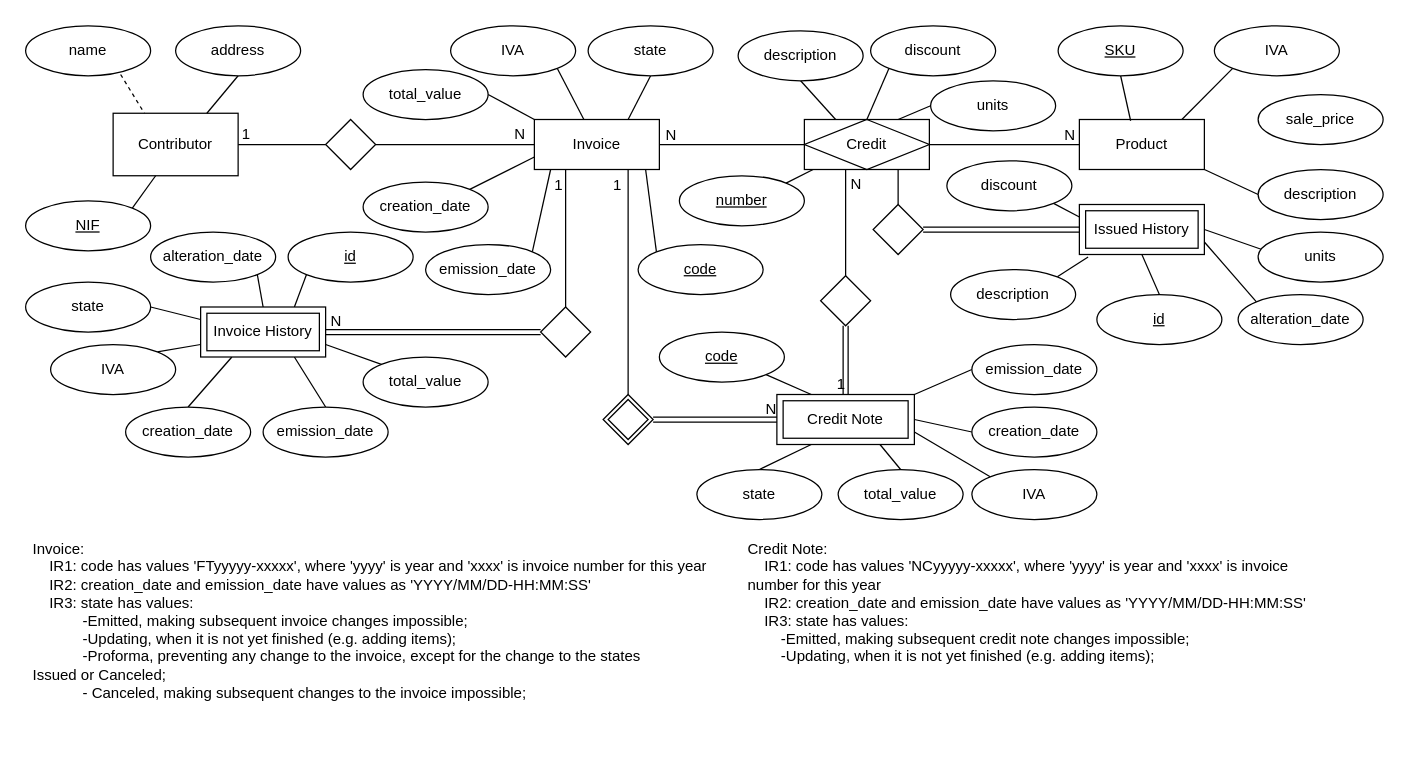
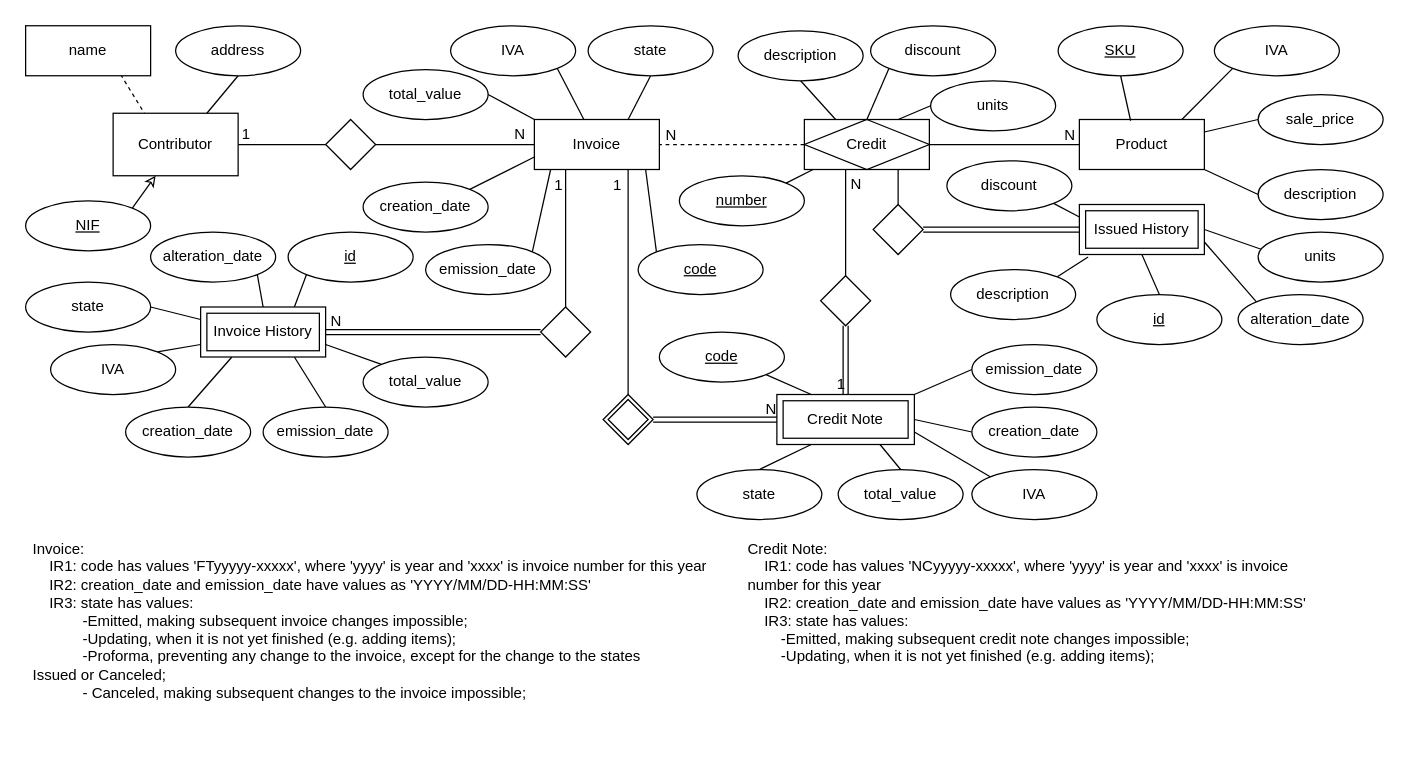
(88, 51) -> (88, 51)
none -> (1232, 126)
(731, 144) -> (731, 144)
(152, 181) -> (150, 184)
